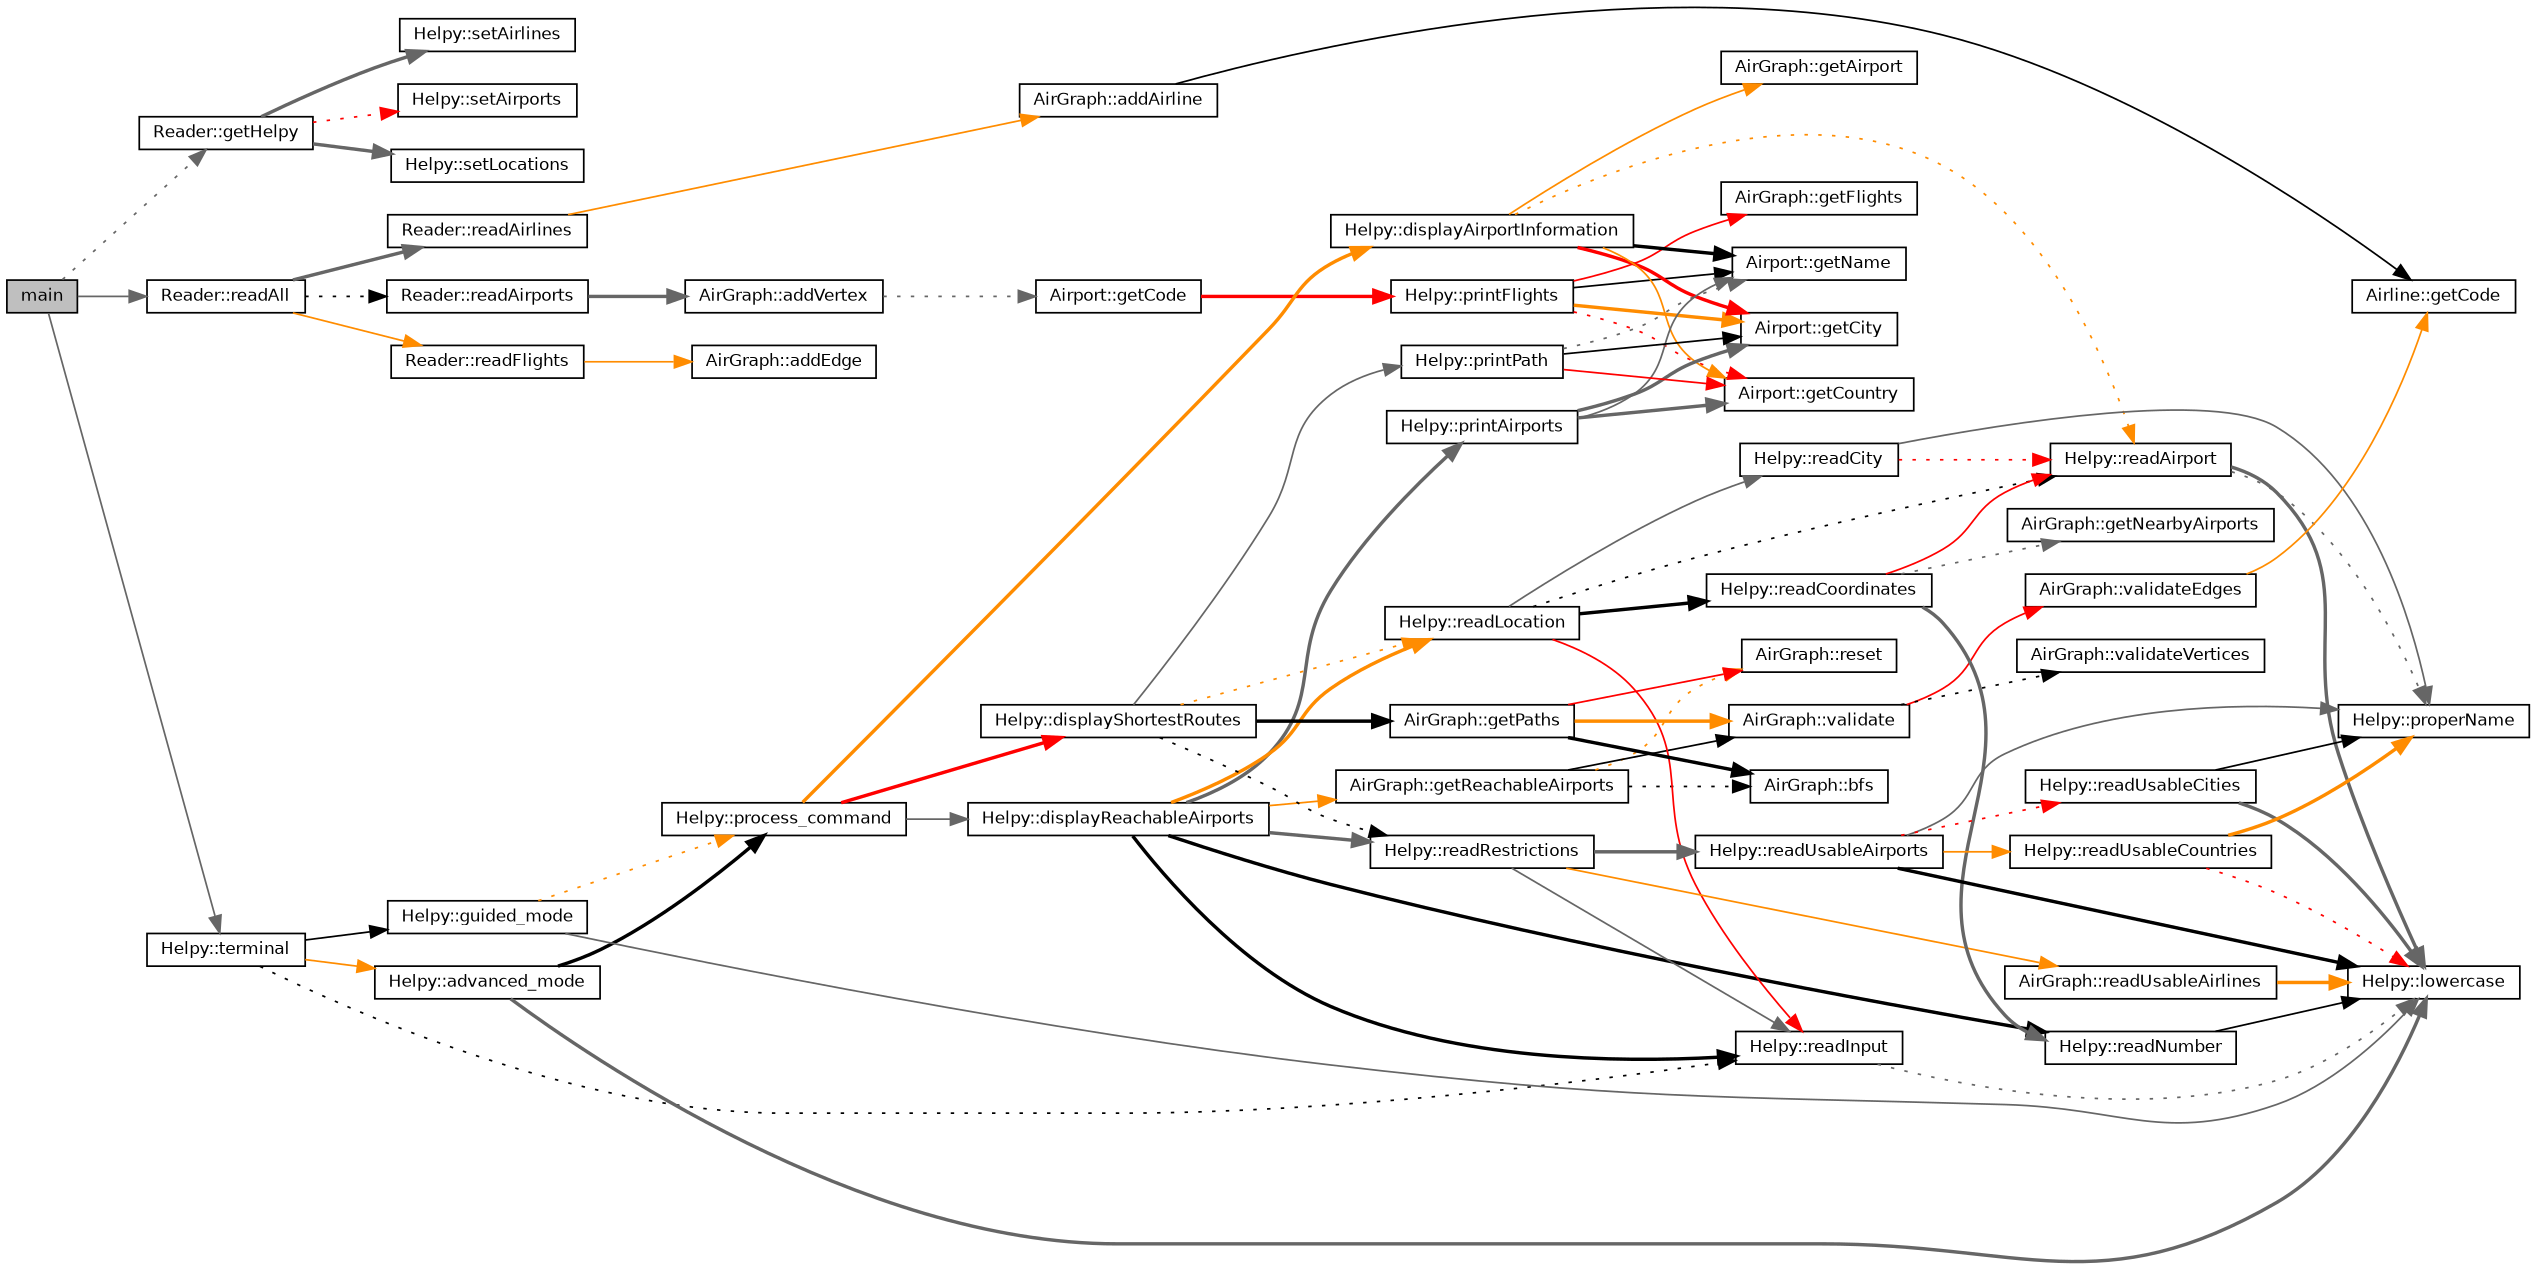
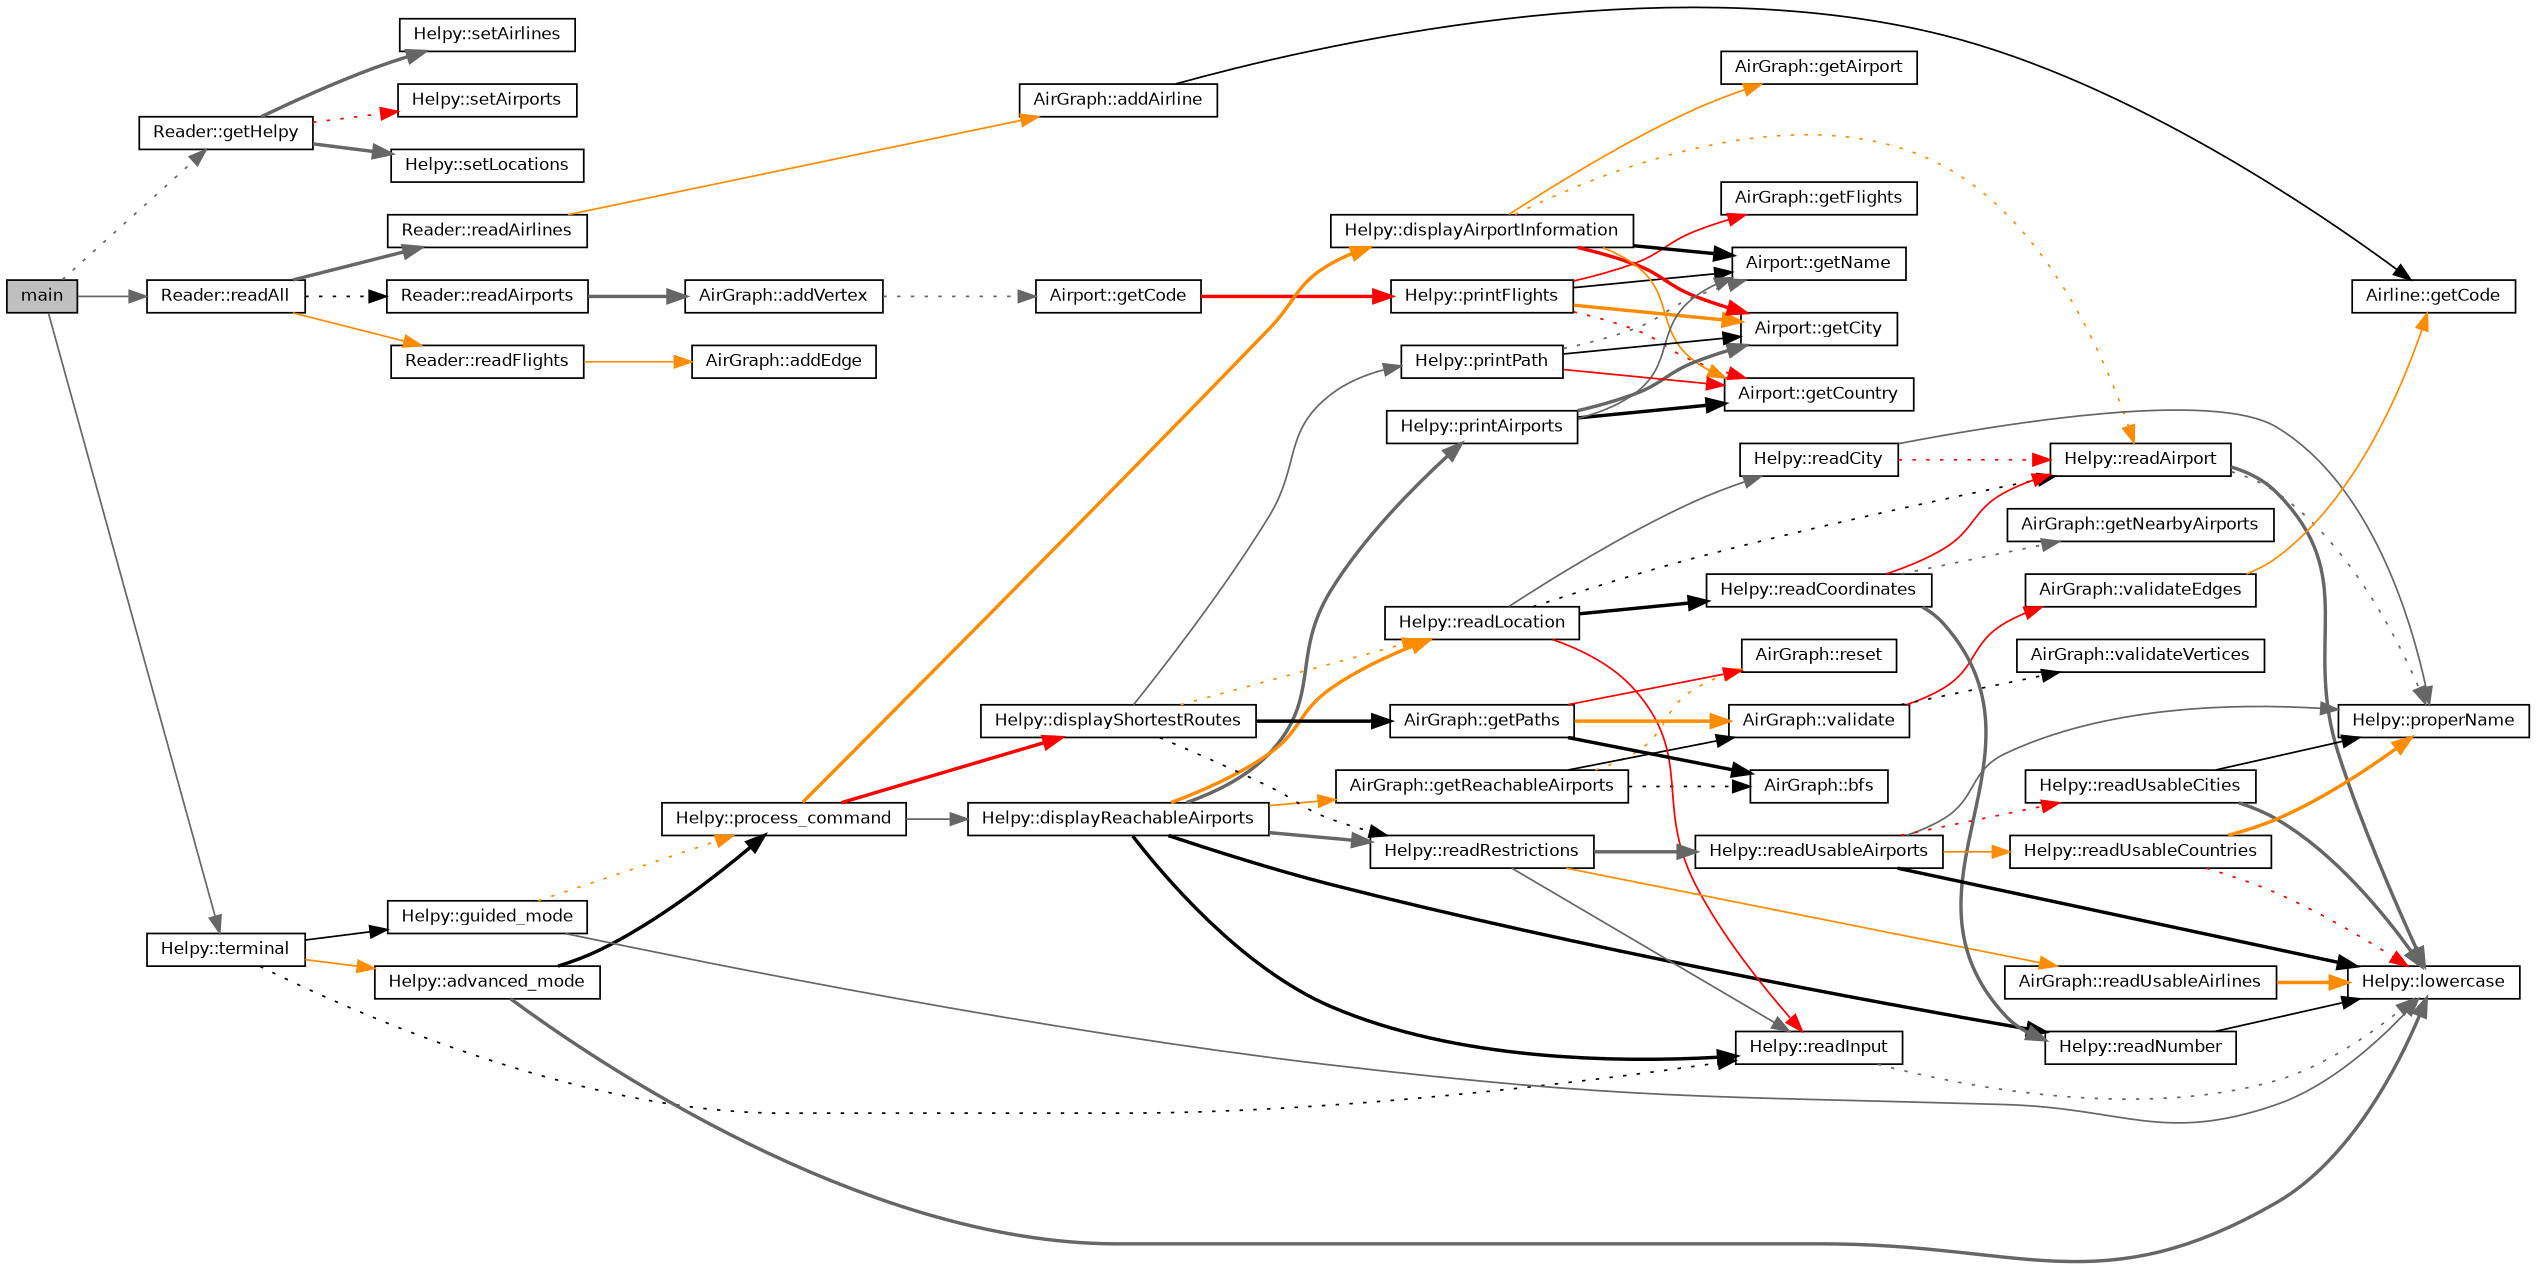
(1642, 412) -> (1642, 412)
